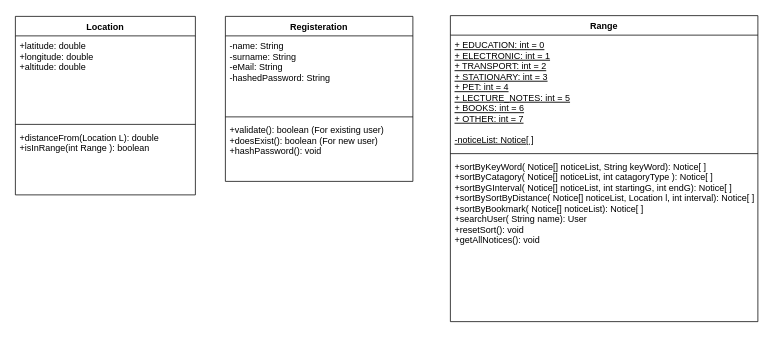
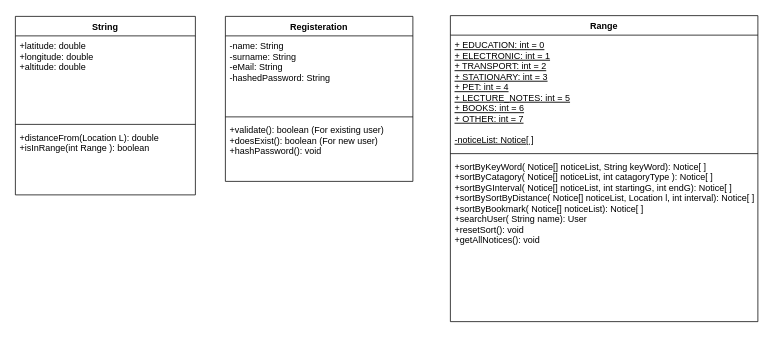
(105, 26) -> (105, 26)
